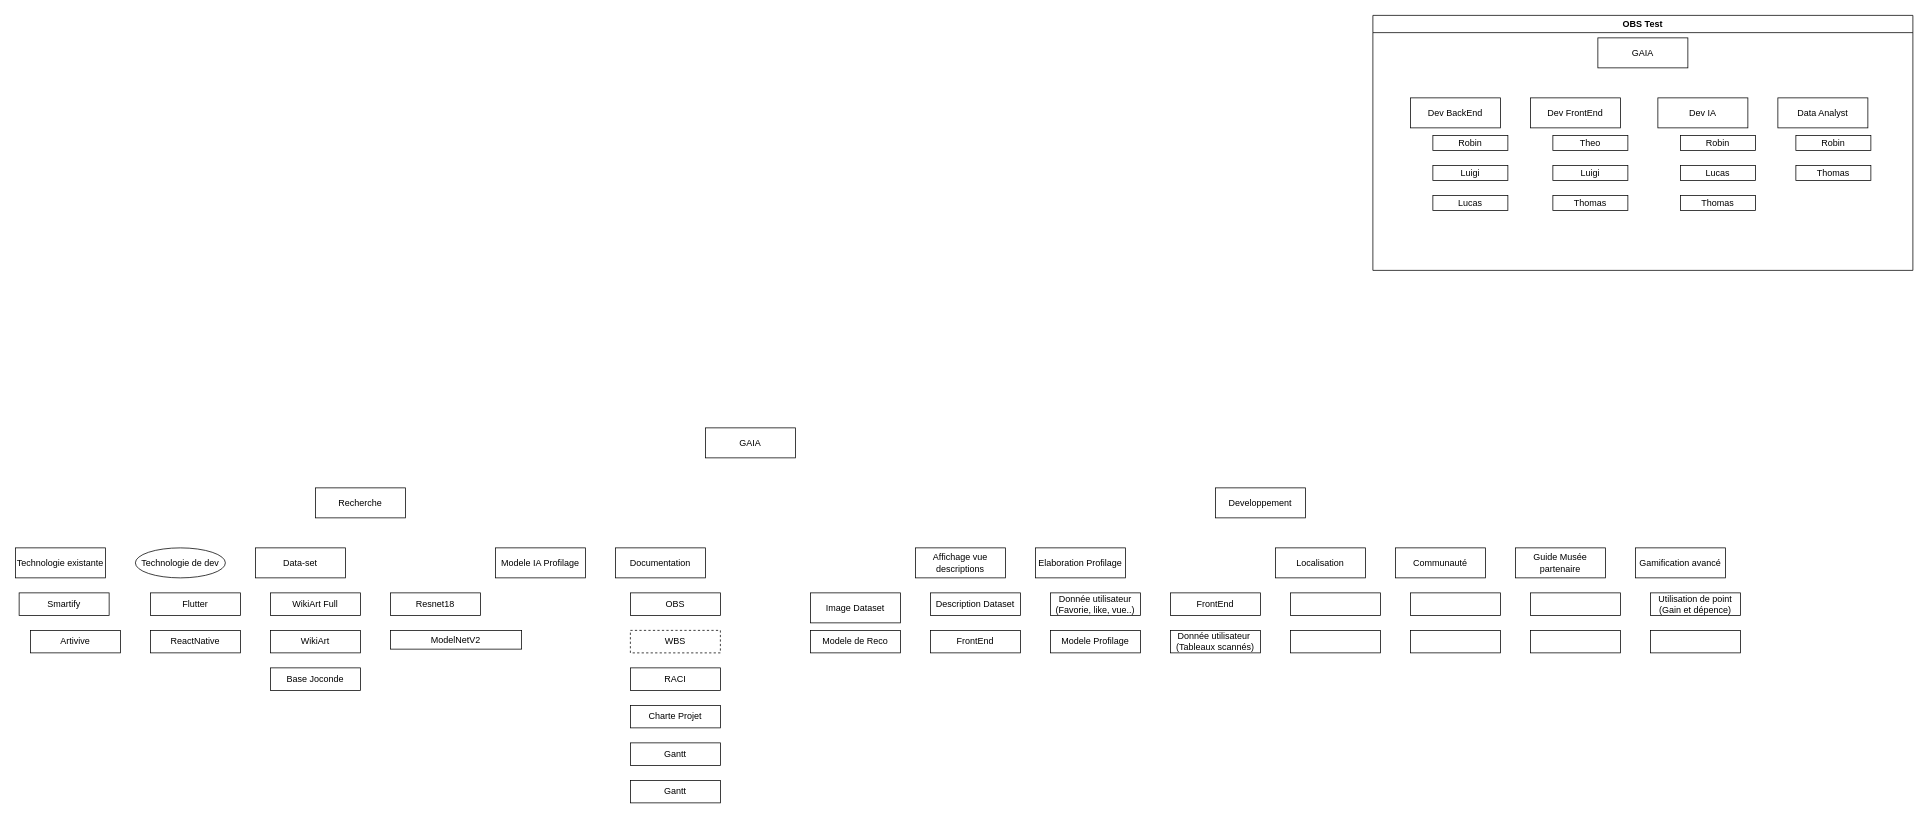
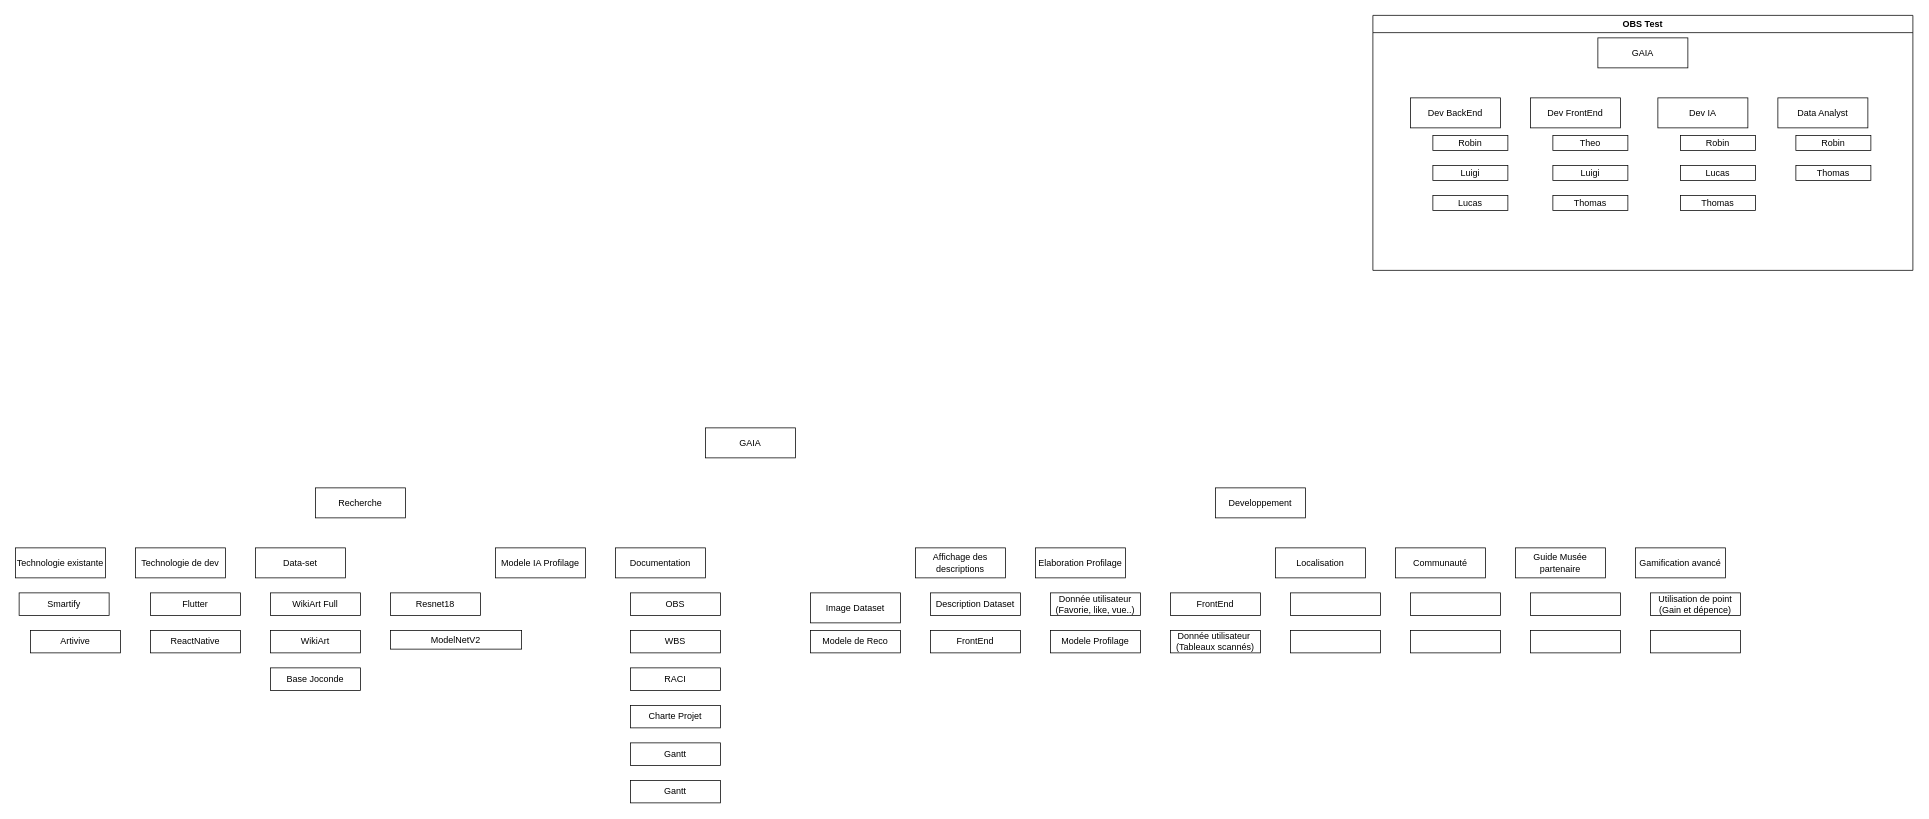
(180, 563) -> (180, 563)
(960, 563) -> (960, 563)
(675, 642) -> (675, 642)
